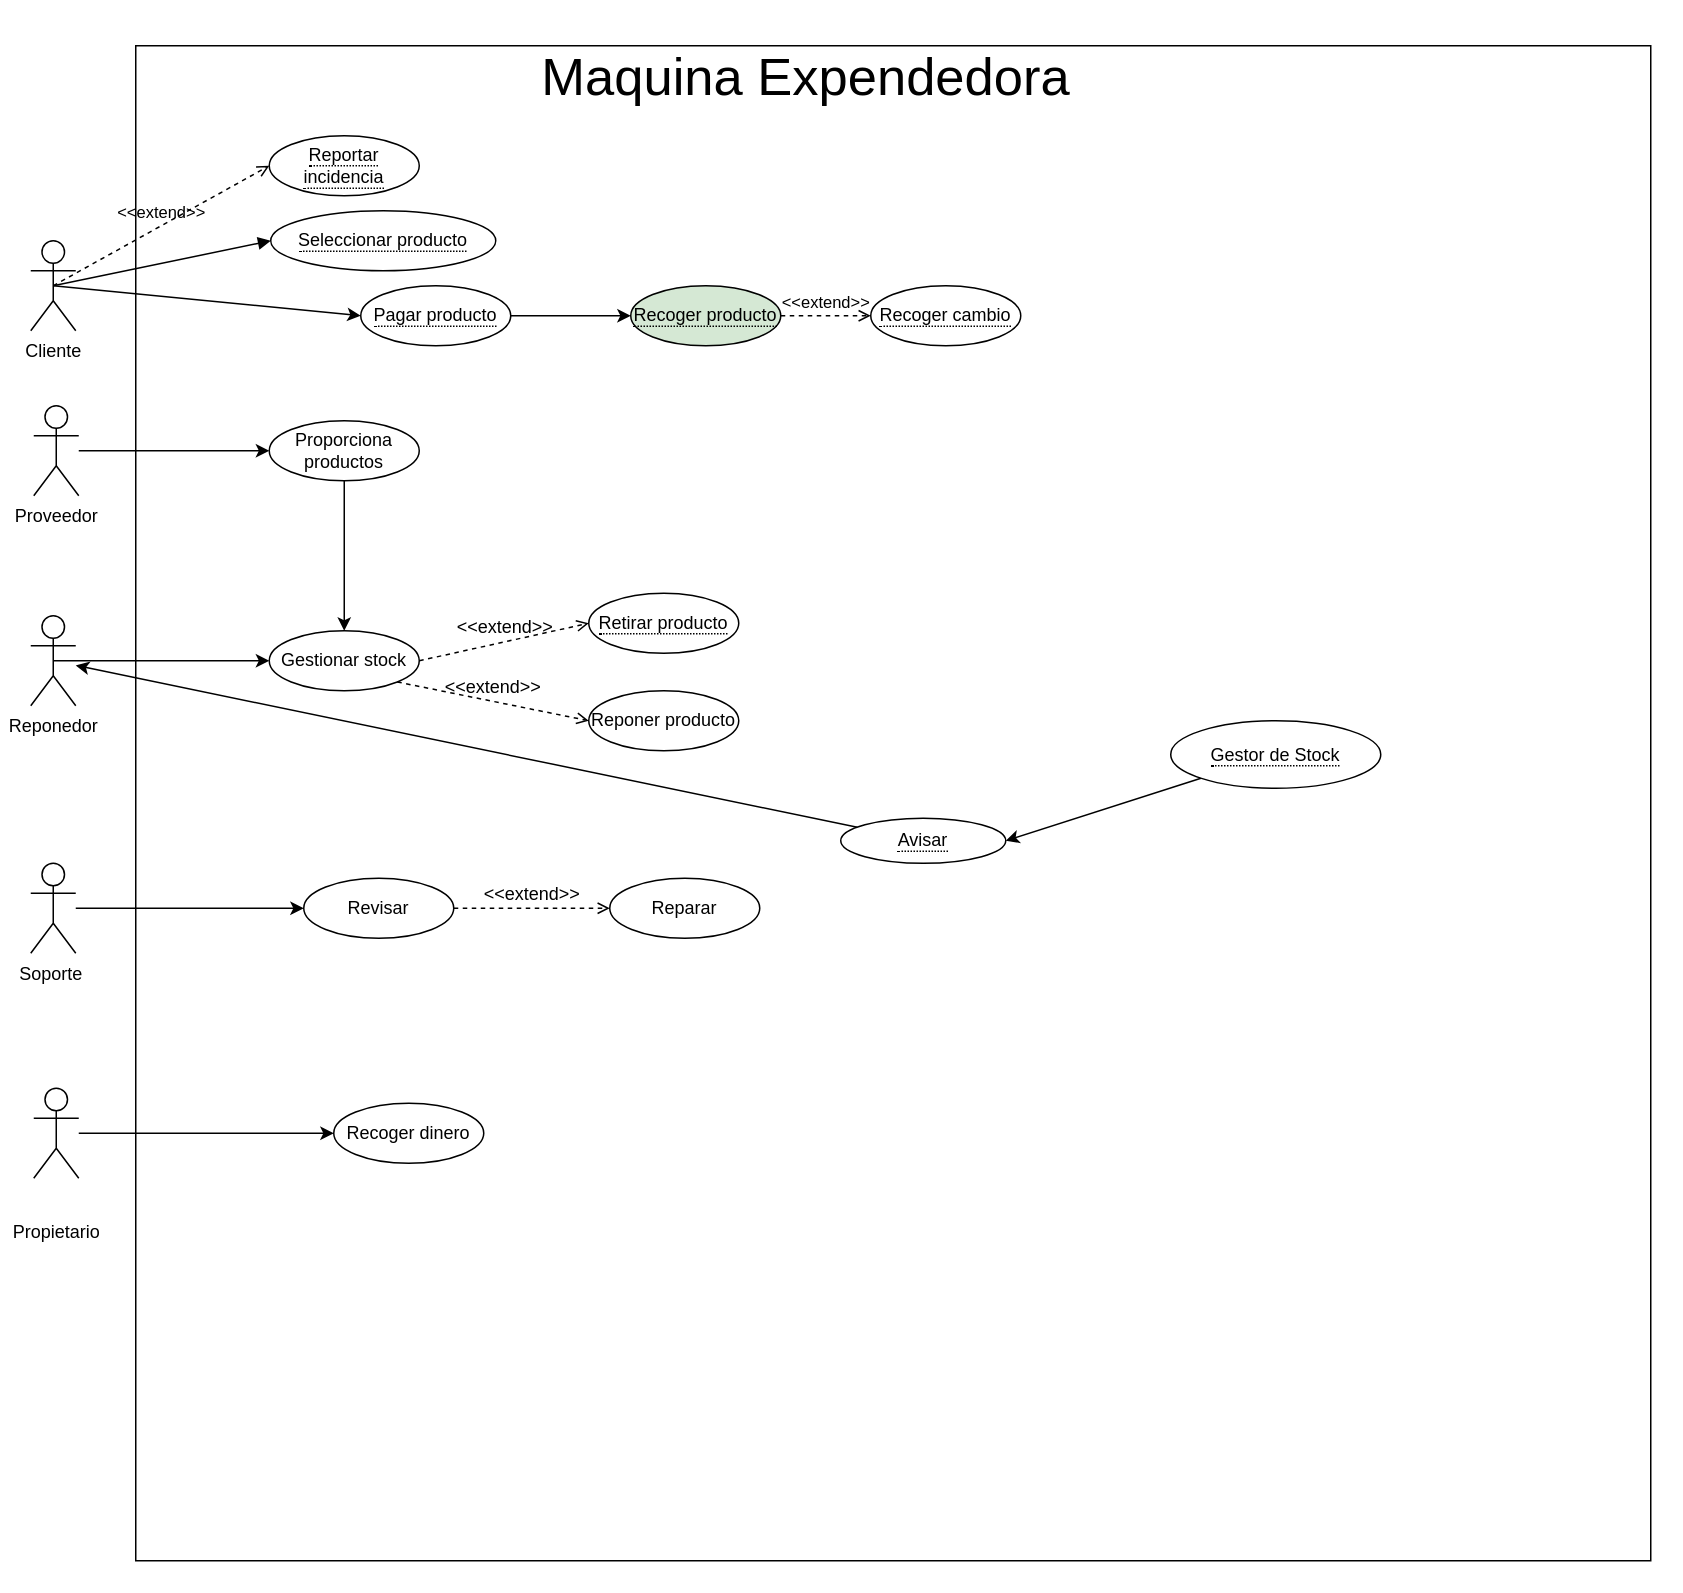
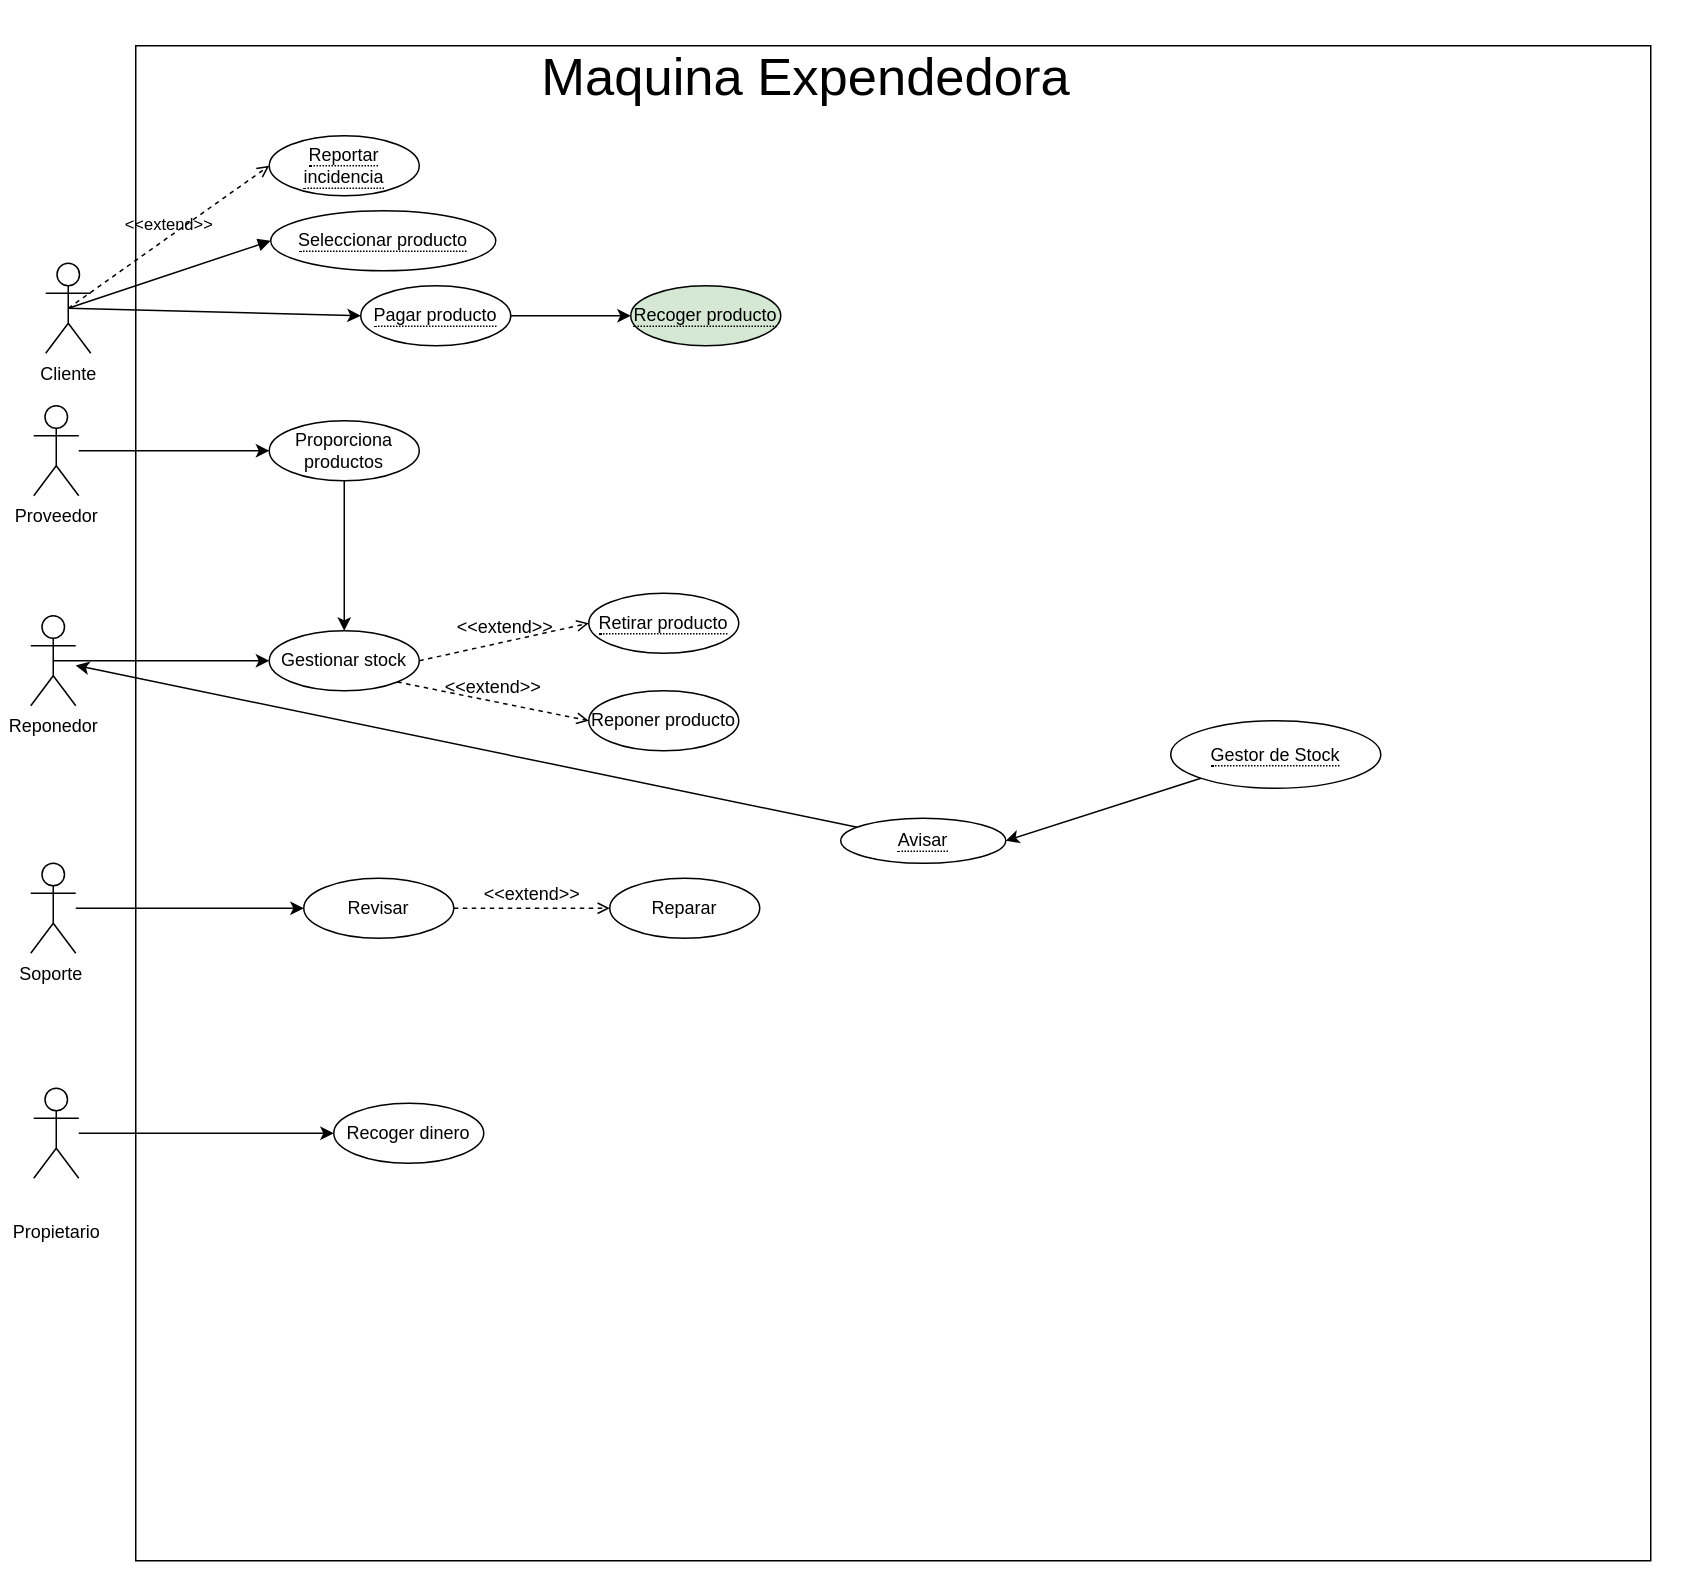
(53, 286) -> (68, 308)
(824, 316) -> none
(946, 316) -> none
